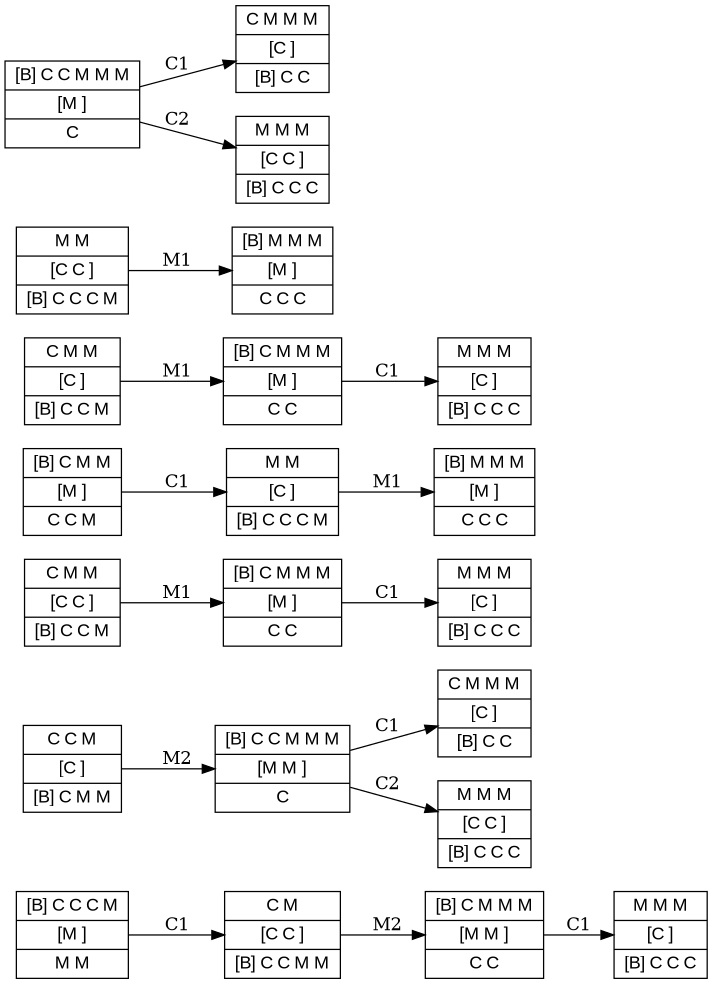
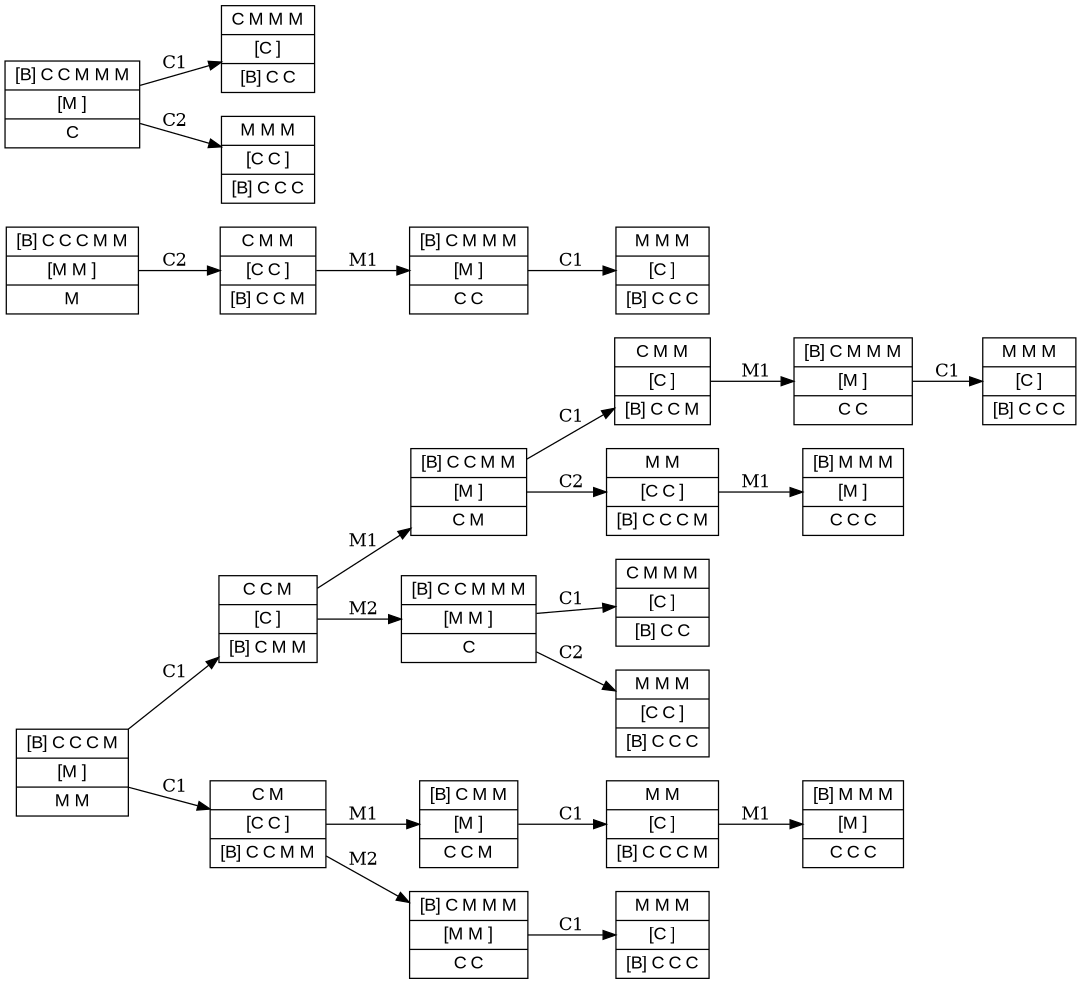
none -> (72, 271)
none -> (469, 492)
none -> (169, 697)
none -> (366, 824)
